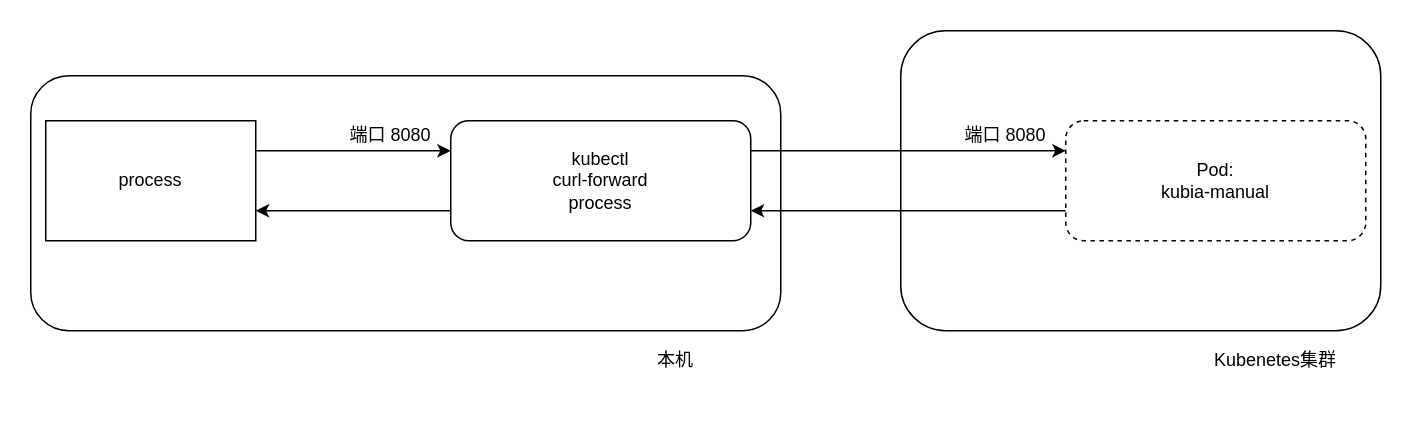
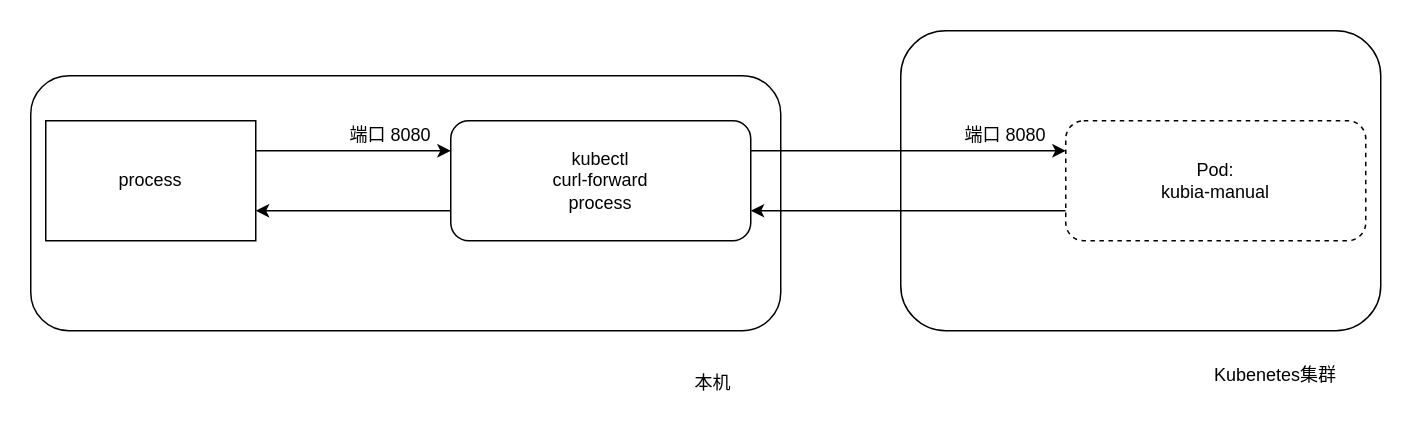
(676, 361) -> (713, 383)
(1276, 361) -> (1276, 376)
